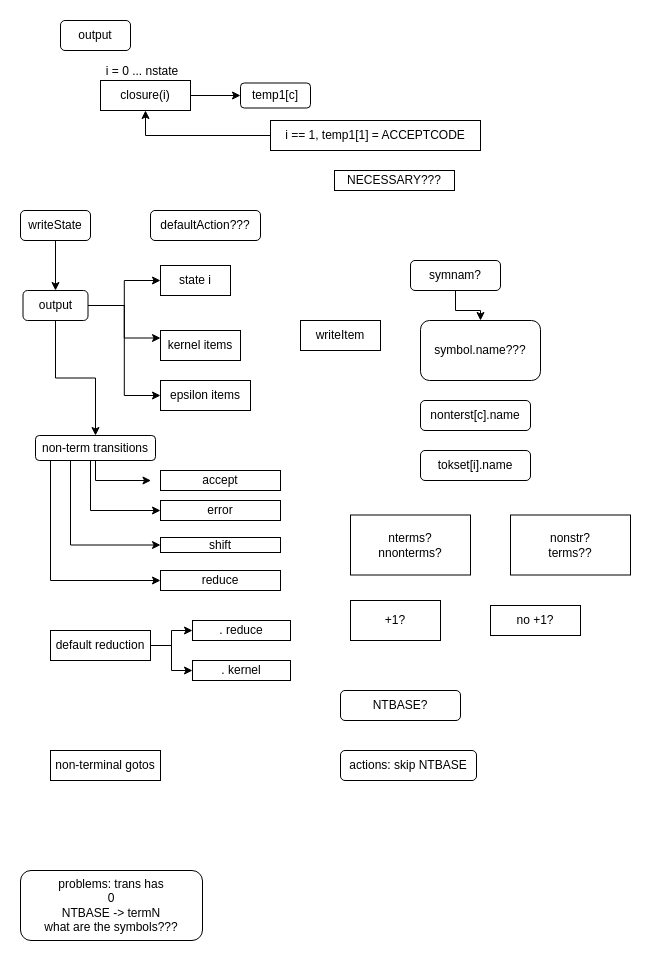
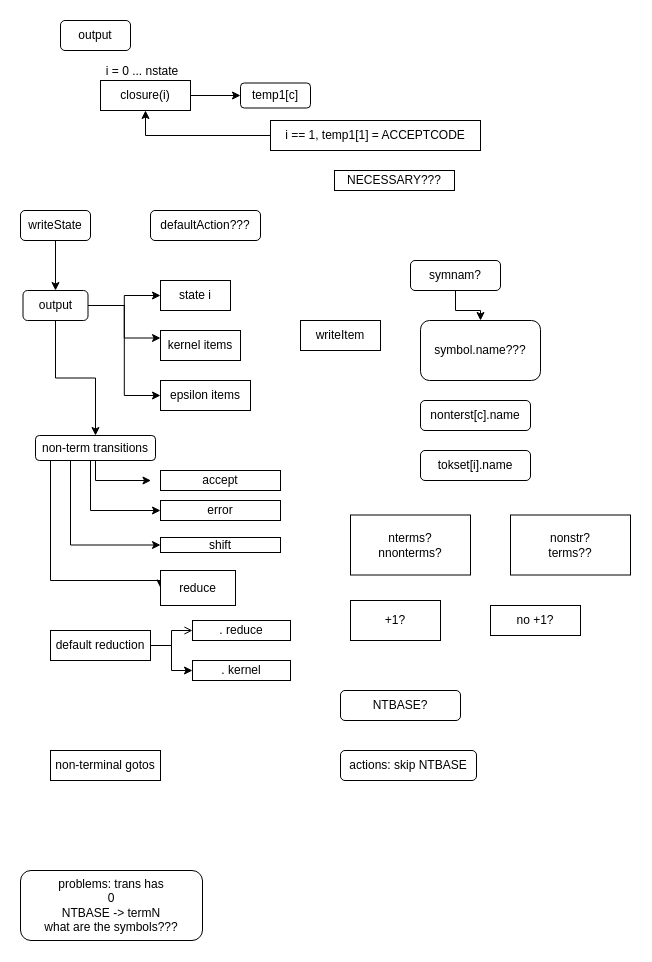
(196, 281) -> (196, 296)
(221, 581) -> (198, 588)
(184, 631) -> (186, 631)
